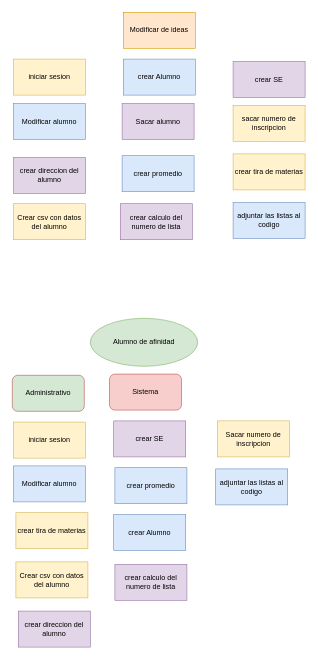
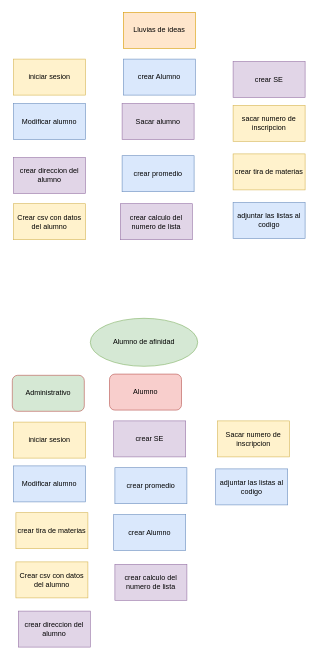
(159, 30) -> (159, 30)
(146, 392) -> (146, 392)
